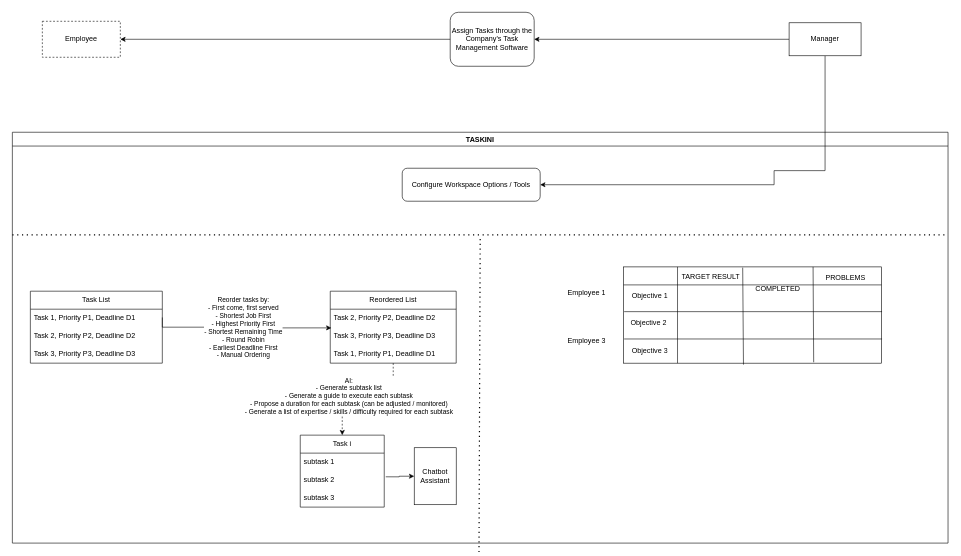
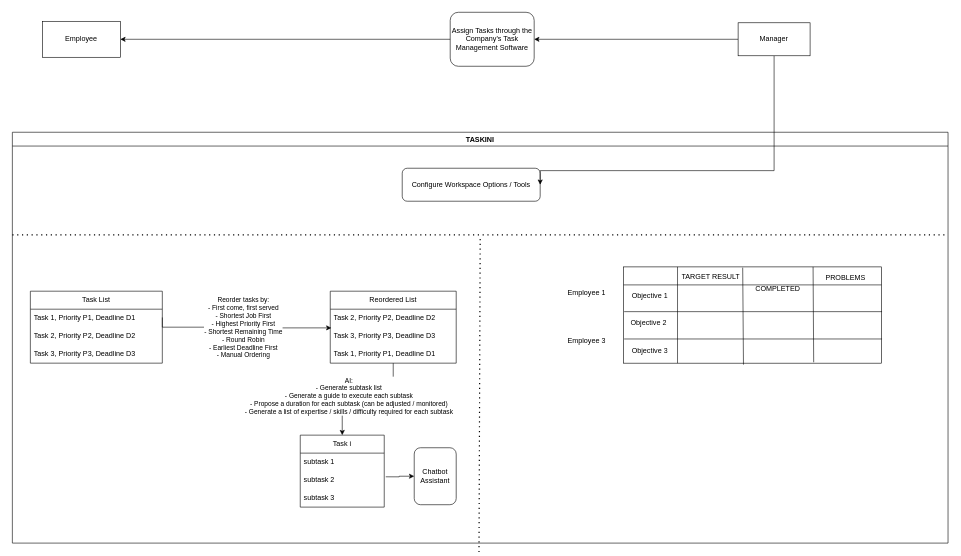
(81, 39) -> (81, 39)
(825, 39) -> (774, 39)
(342, 422) -> (342, 422)
(435, 476) -> (435, 476)
